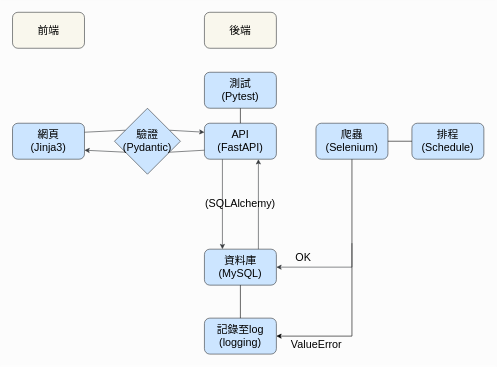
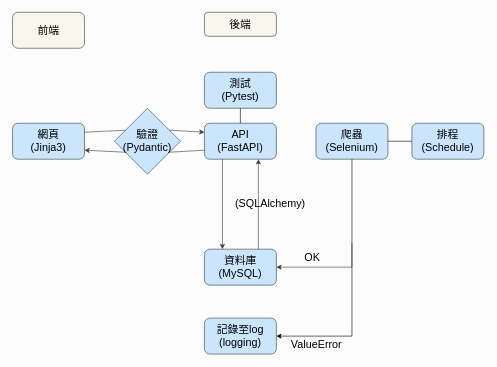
(240, 30) -> (240, 24)
(240, 204) -> (270, 204)
(303, 258) -> (312, 258)
(240, 302) -> none
